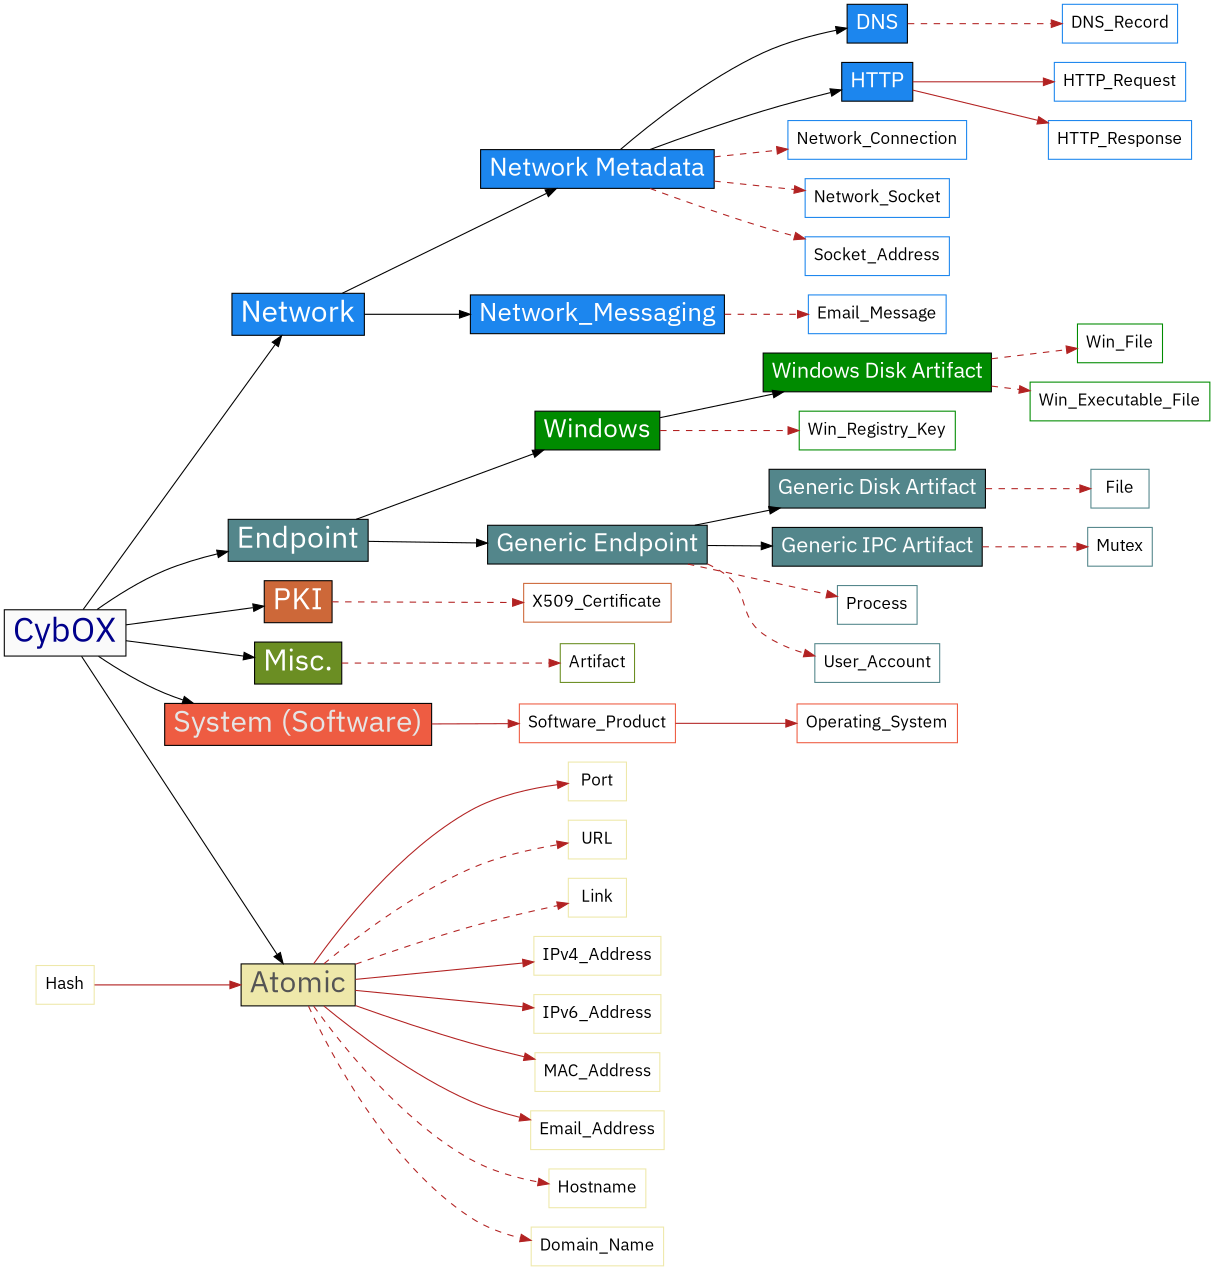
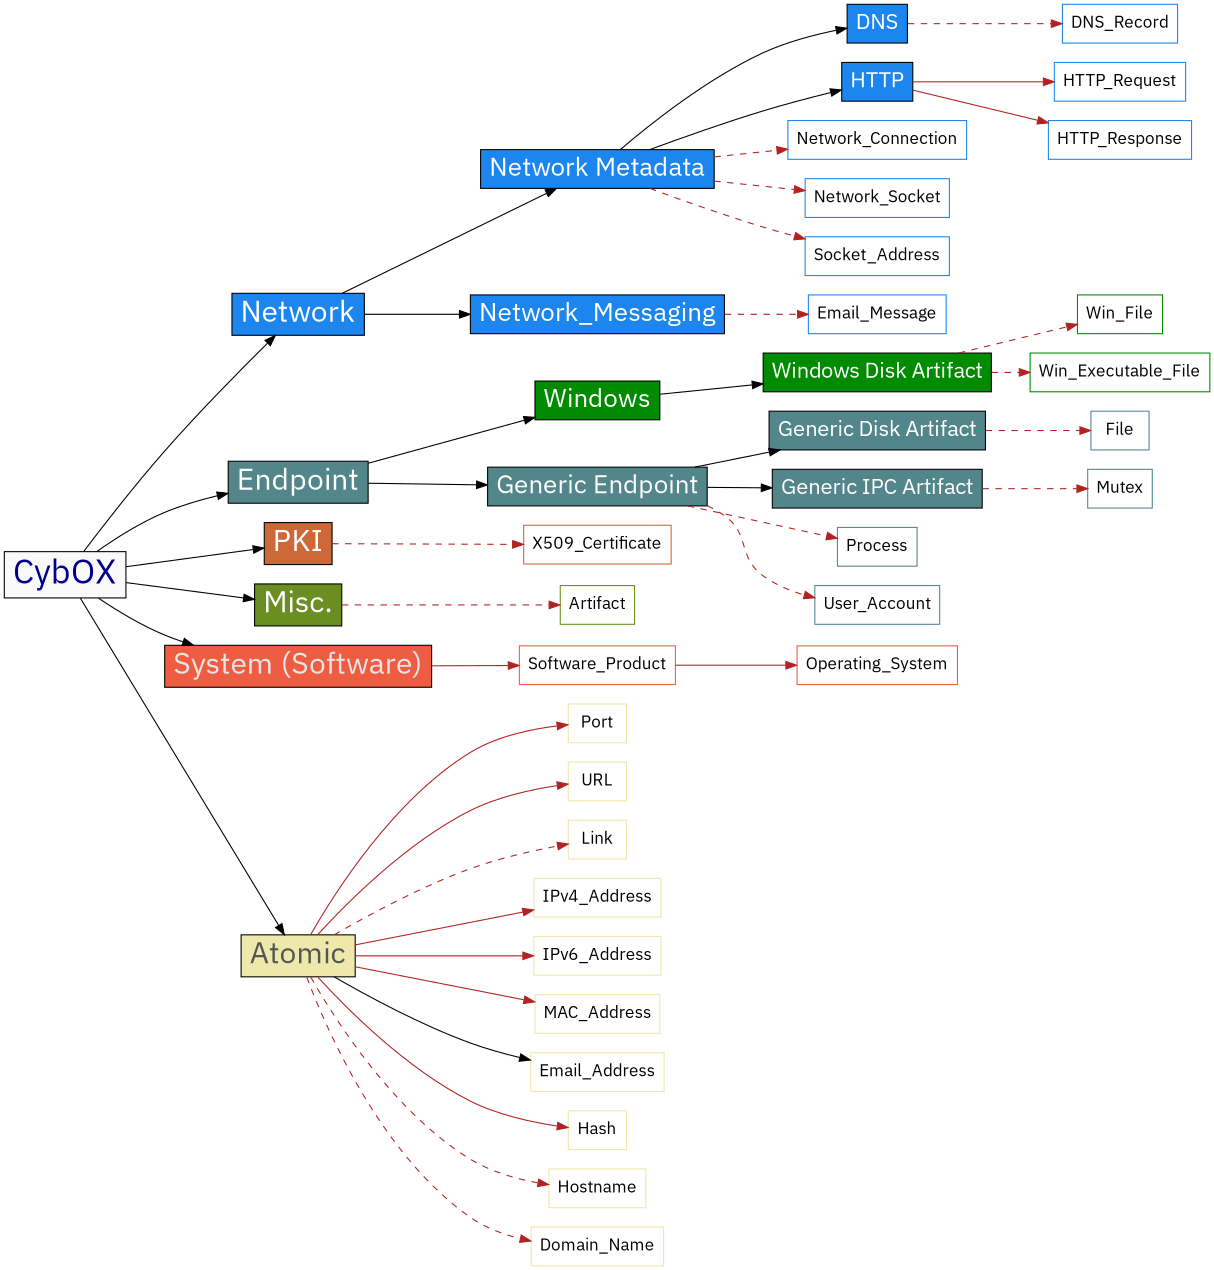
(877, 431) -> none
(432, 888) -> (425, 838)
(162, 985) -> (425, 1073)
(416, 1072) -> (424, 1024)
